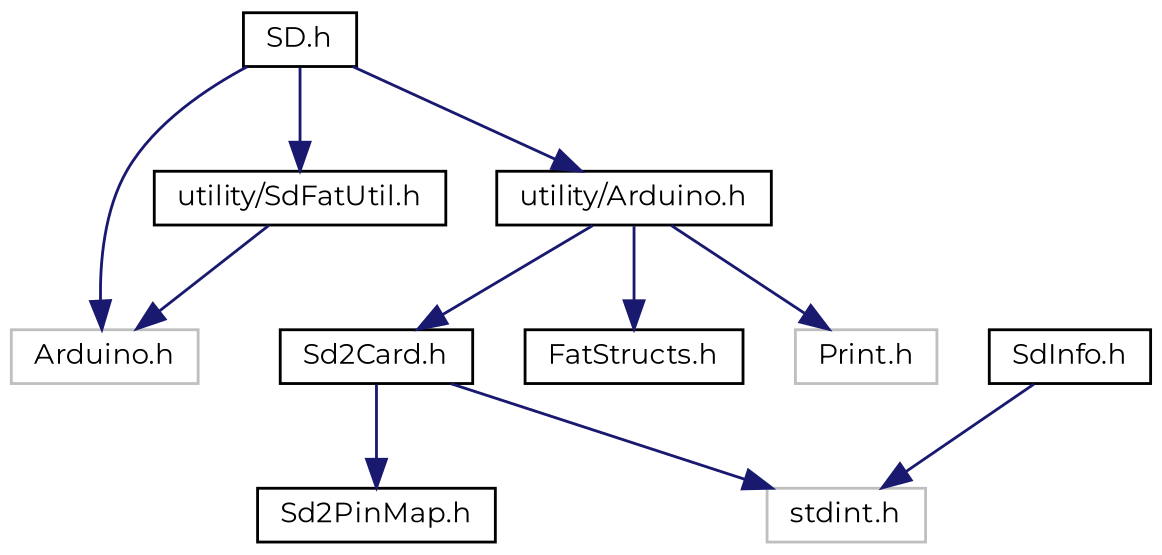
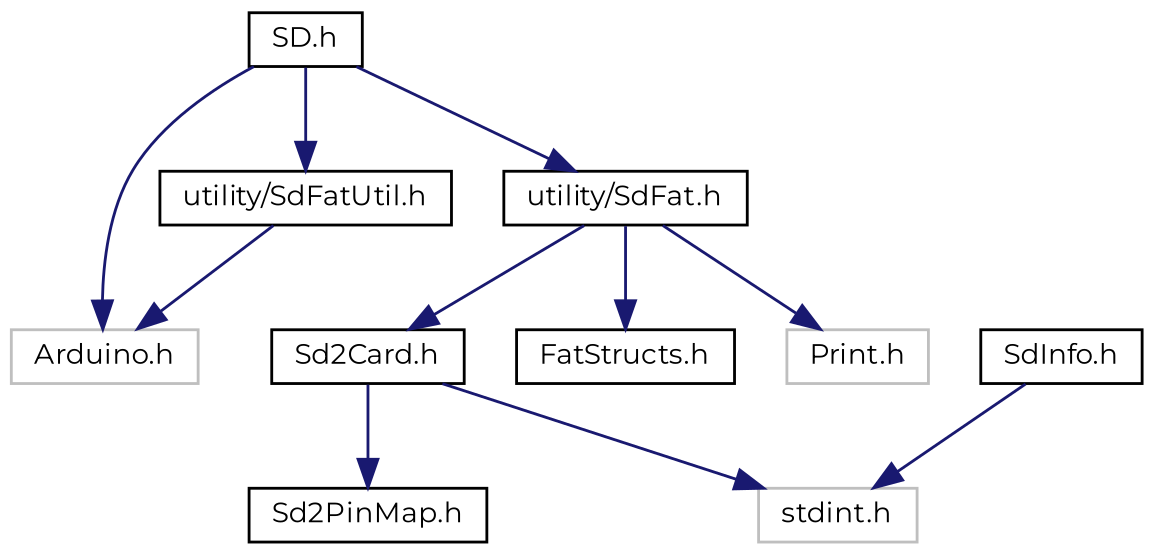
(634, 198) -> (626, 198)
